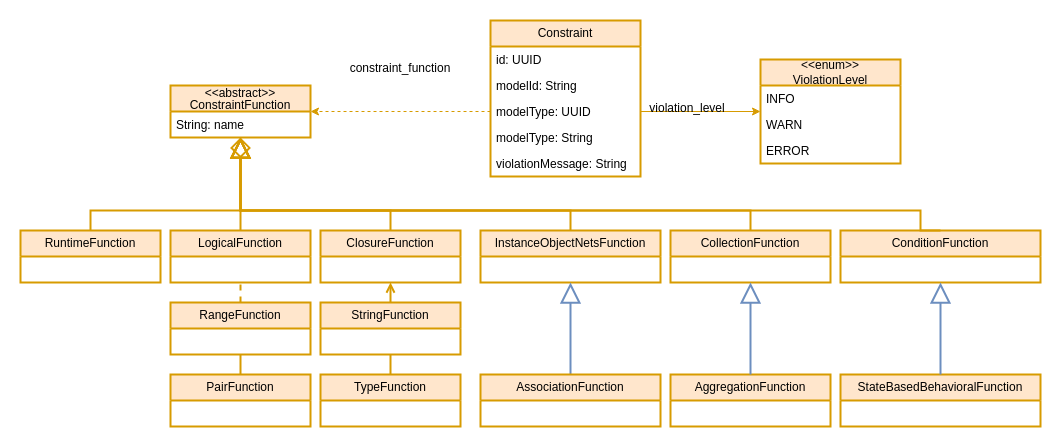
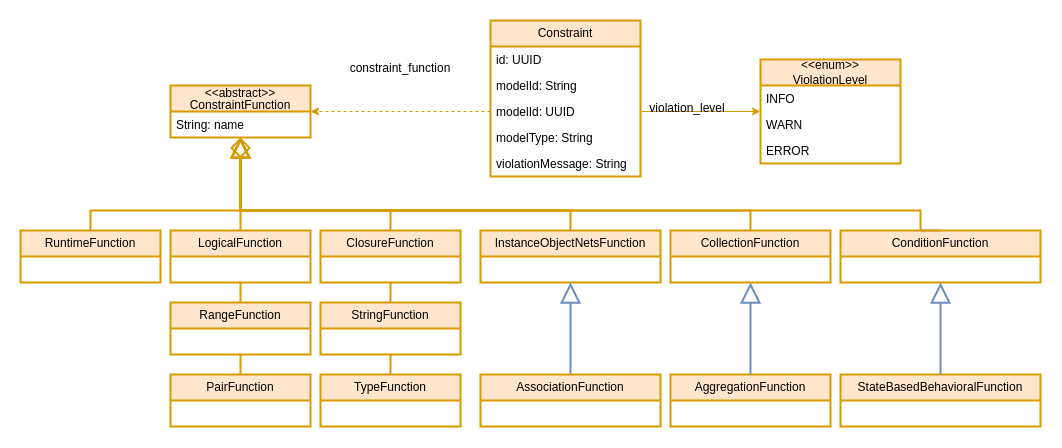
(542, 113) -> (536, 113)
(391, 290) -> (391, 289)
(241, 294) -> (241, 294)
